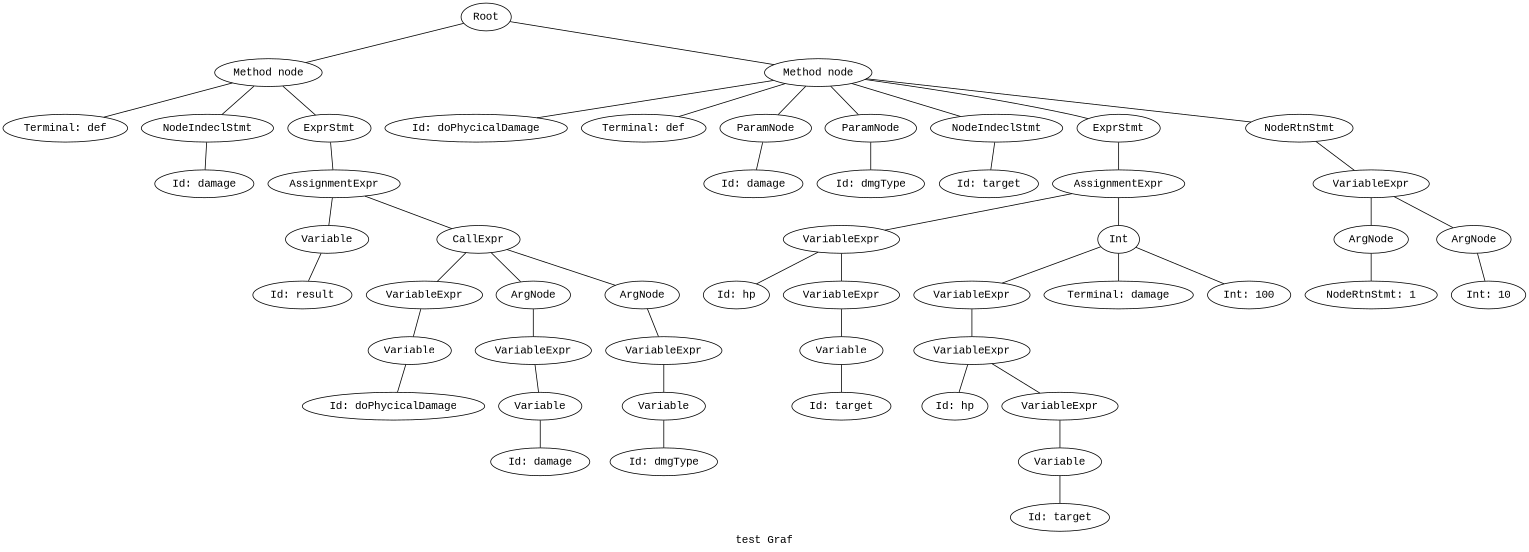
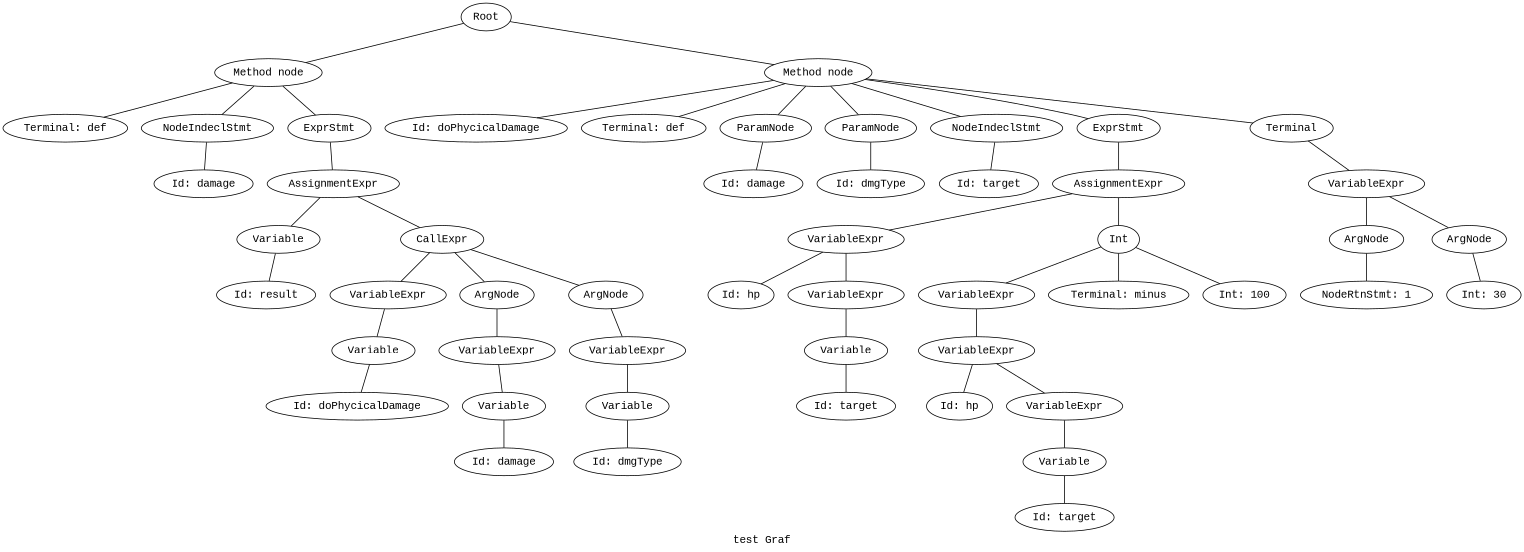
(1299, 128) -> (1292, 128)
(1119, 295) -> (1119, 295)
(1489, 295) -> (1484, 295)
